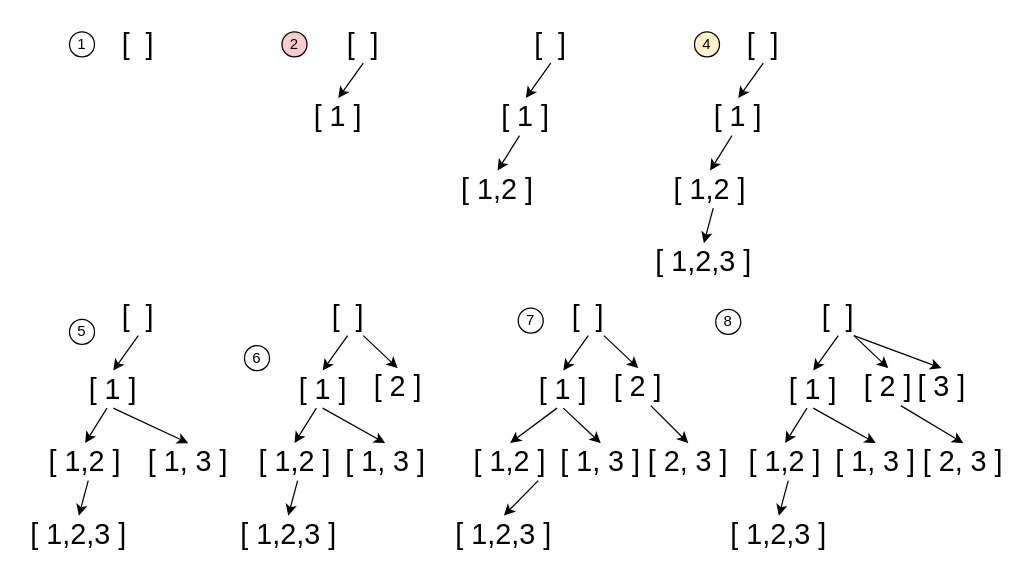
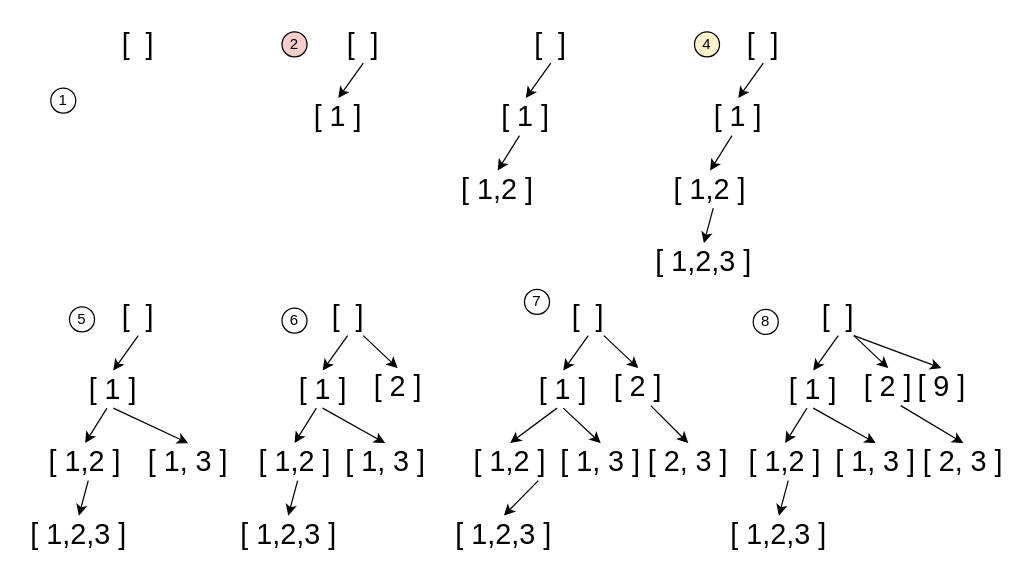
(82, 44) -> (63, 101)
(531, 321) -> (537, 302)
(728, 322) -> (766, 322)
(82, 332) -> (82, 319)
(257, 358) -> (294, 321)
(942, 387) -> (942, 387)
